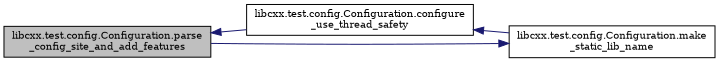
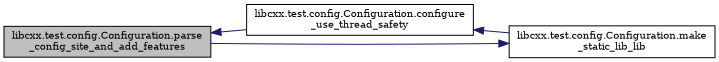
(612, 42) -> (612, 42)
